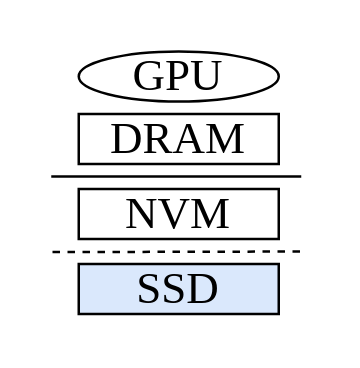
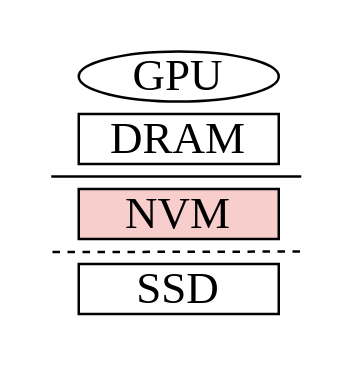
(179, 214) -> (179, 214)
(179, 289) -> (179, 289)
